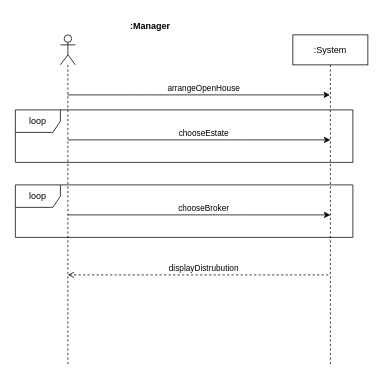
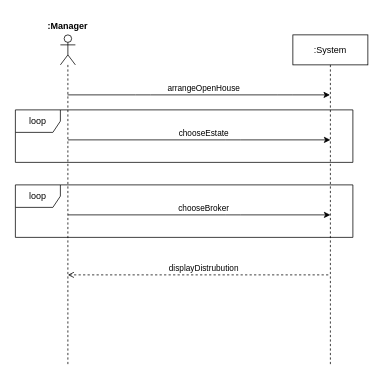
(150, 25) -> (68, 25)
